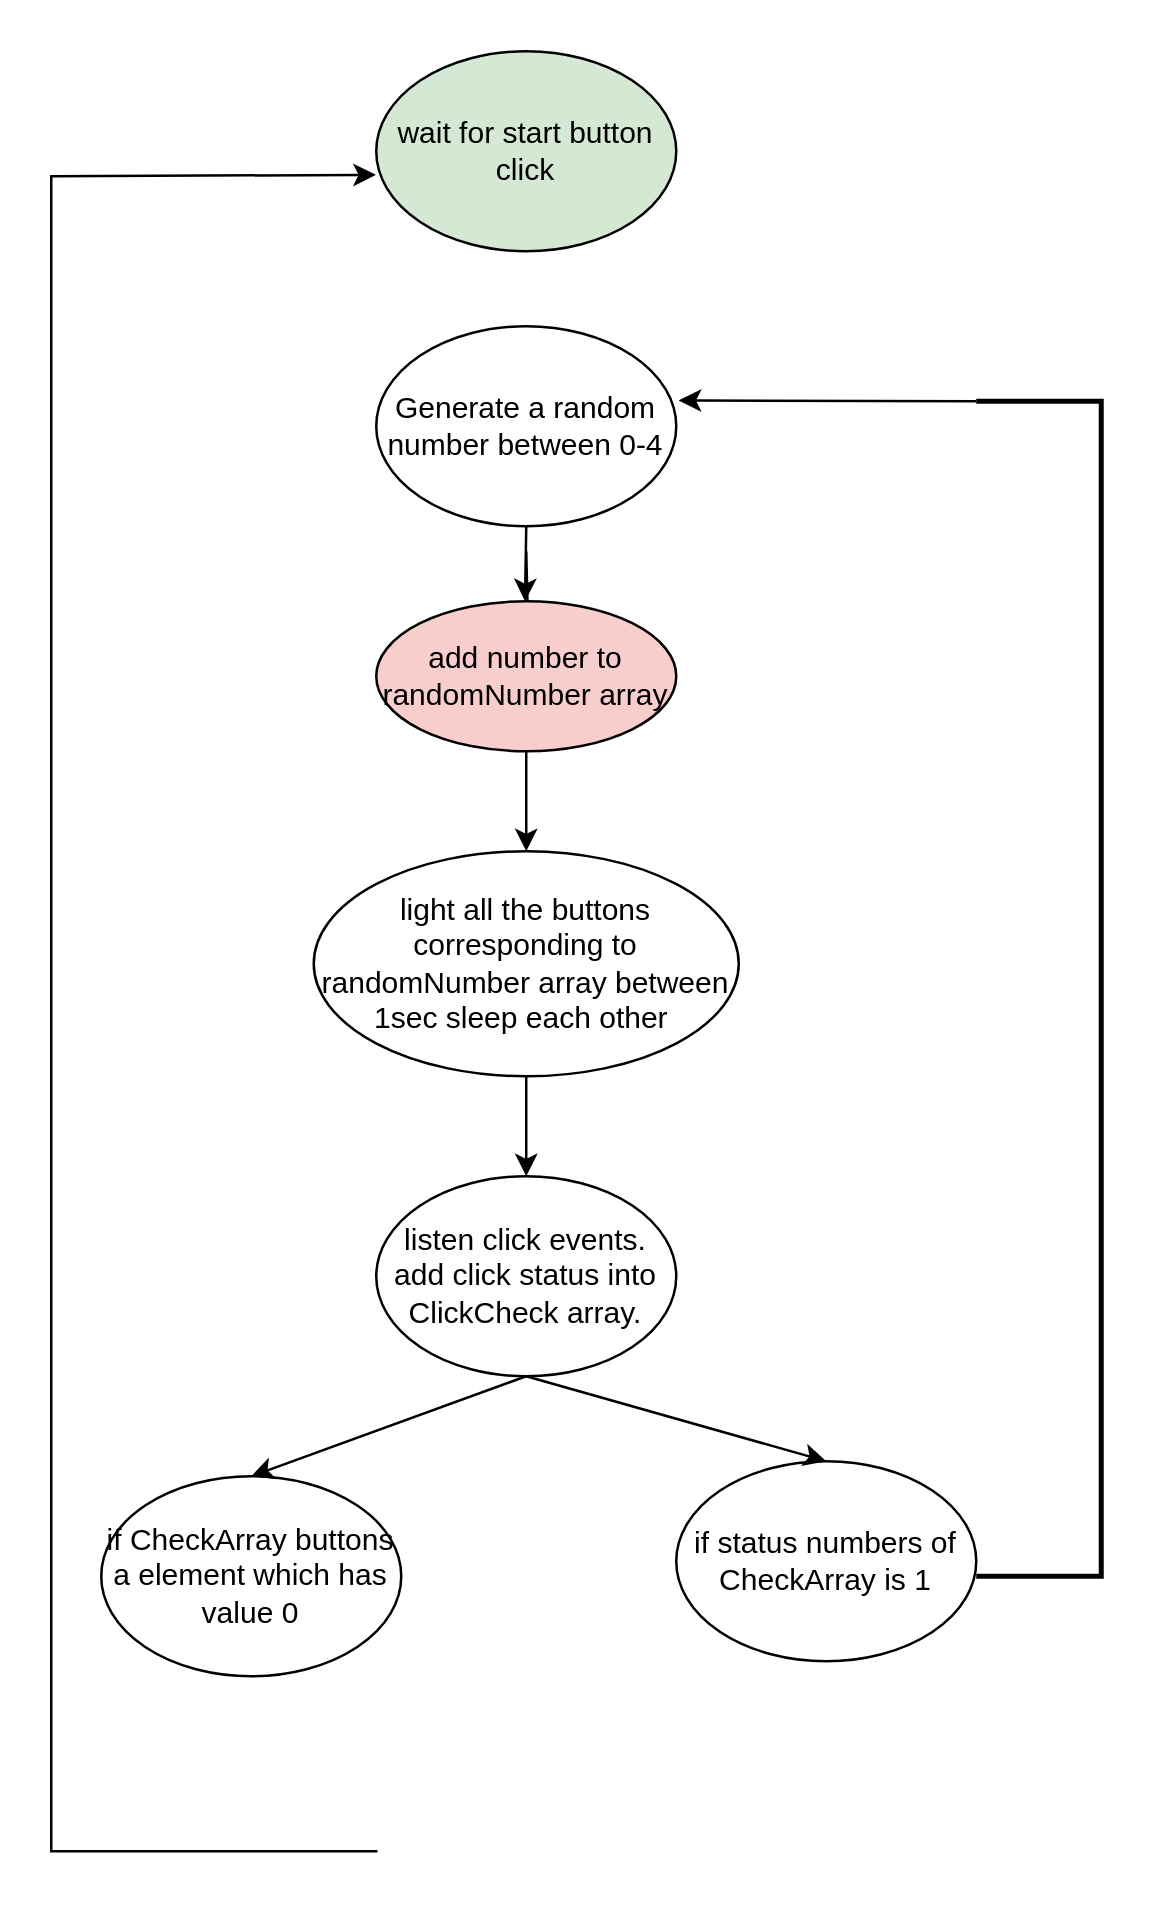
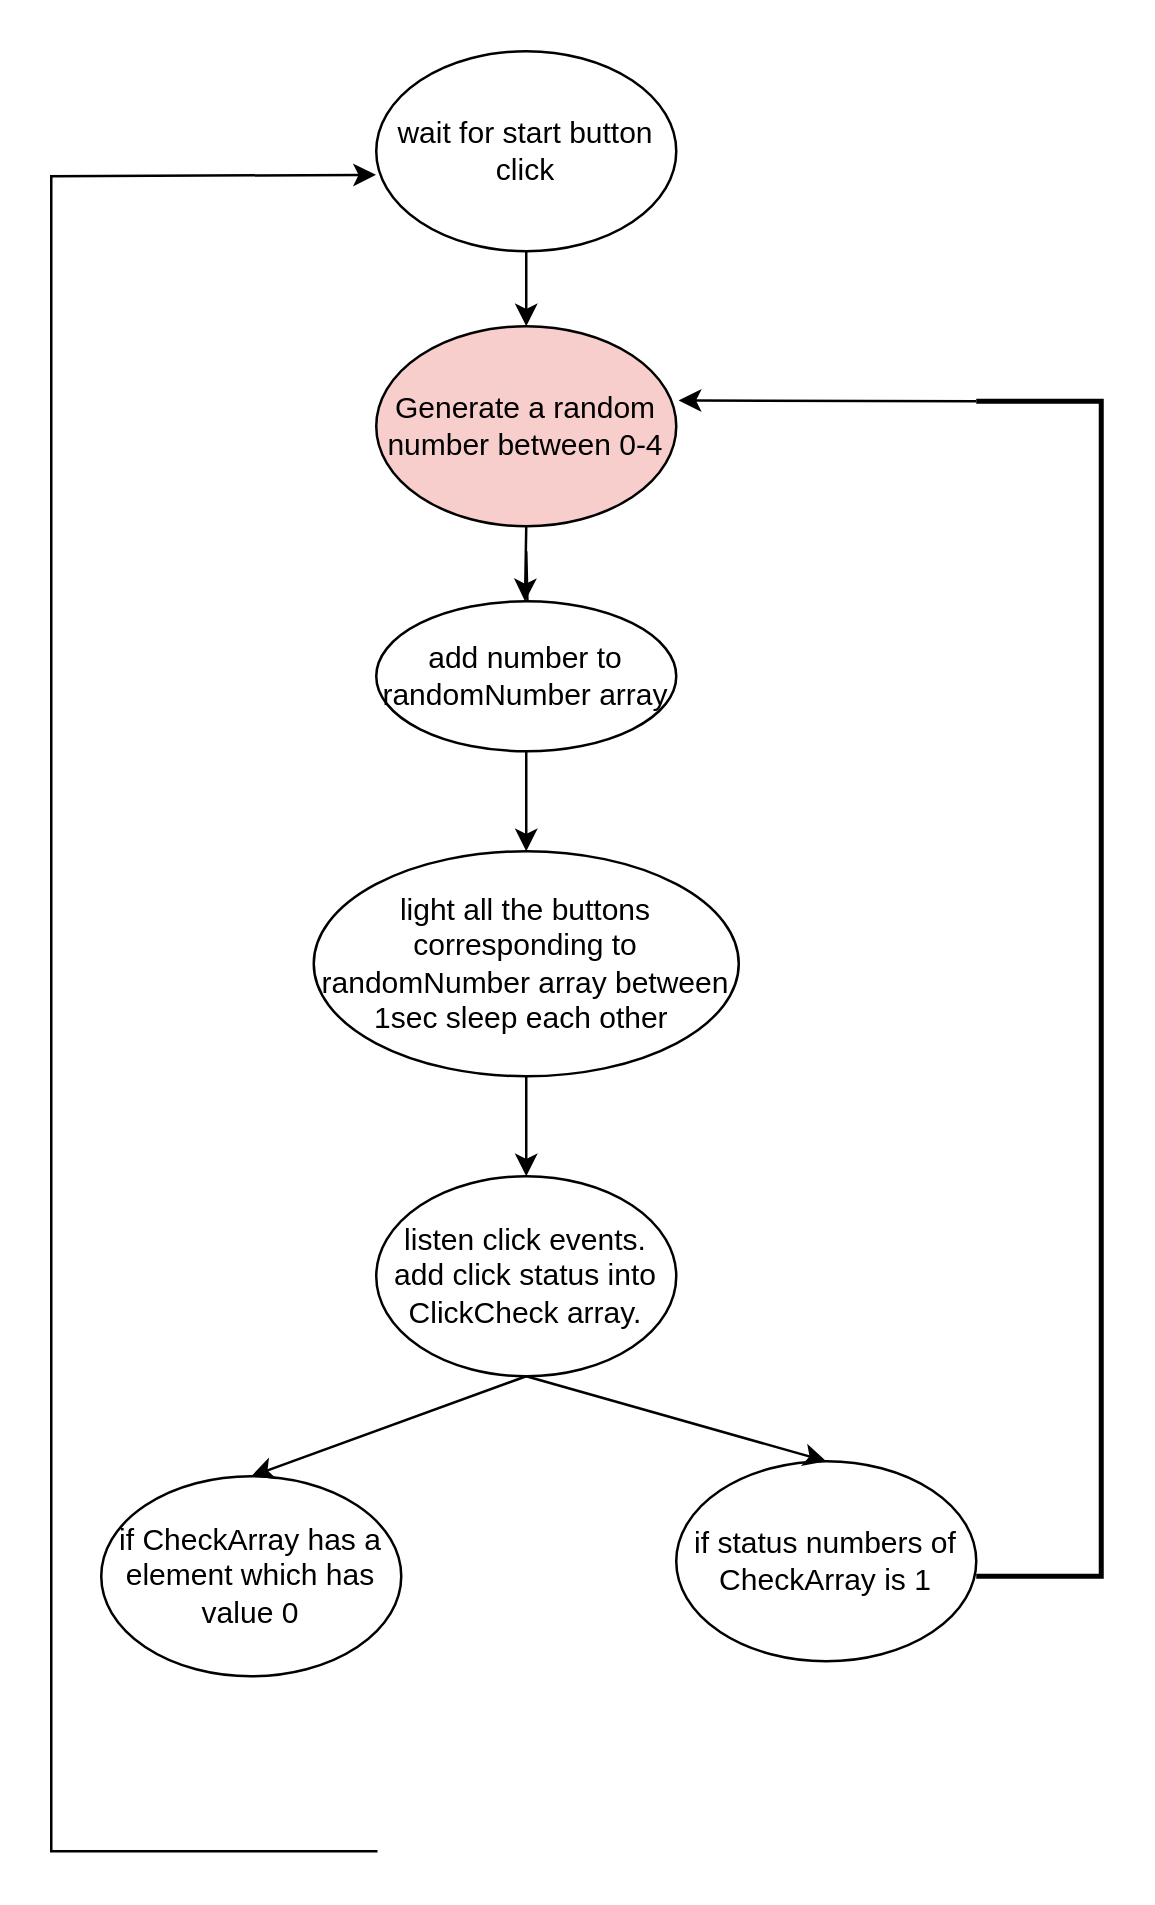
(526, 151) -> (526, 151)
none -> (526, 280)
(526, 426) -> (526, 426)
(526, 676) -> (526, 676)
(251, 1576) -> (251, 1576)
